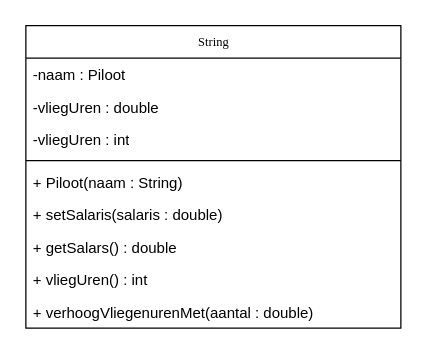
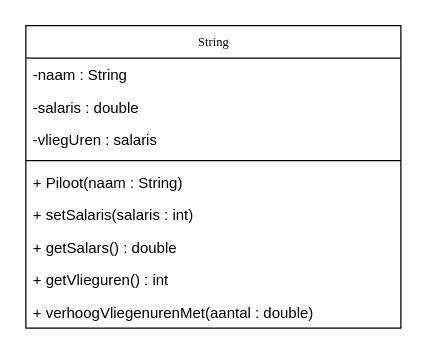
(82, 76) -> (84, 76)
(101, 108) -> (93, 108)
(89, 141) -> (103, 141)
(141, 215) -> (128, 215)
(99, 280) -> (111, 280)
